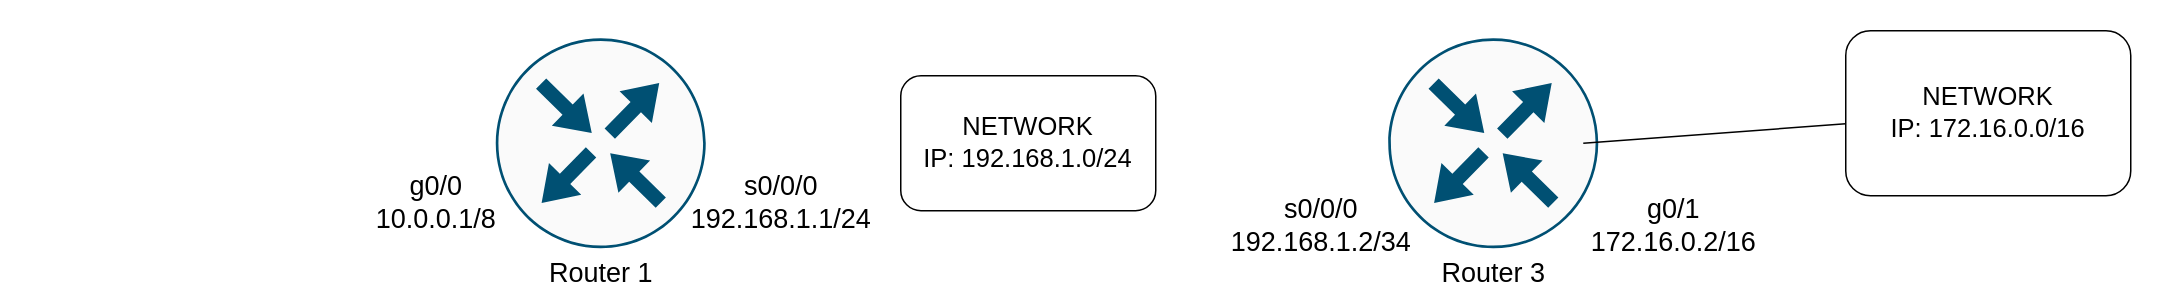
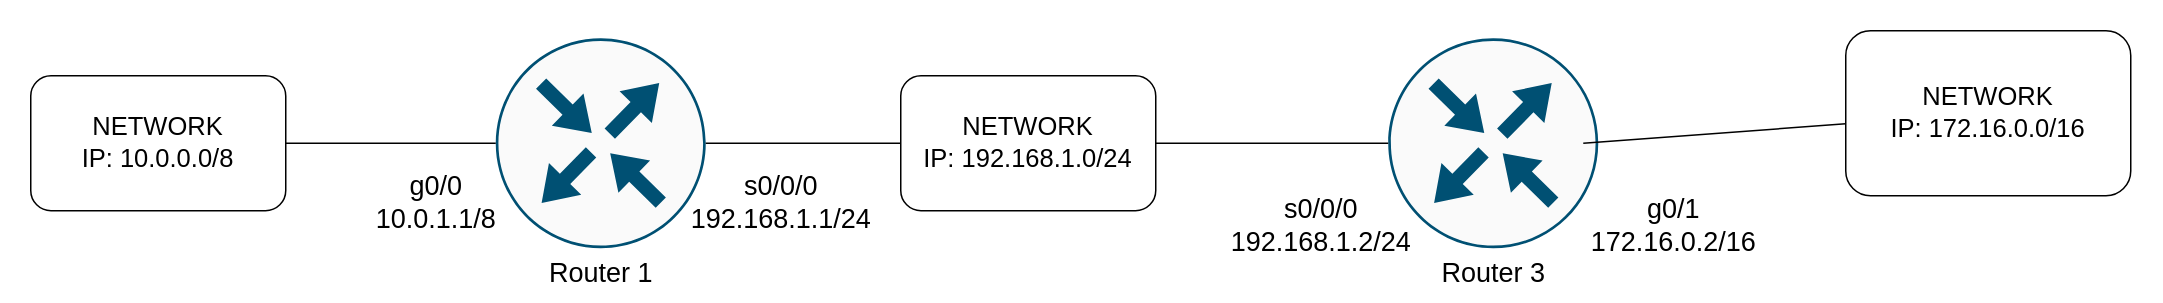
none -> (158, 143)
none -> (391, 143)
none -> (803, 143)
none -> (1272, 143)
(437, 203) -> (437, 203)
(1322, 226) -> (1322, 226)
